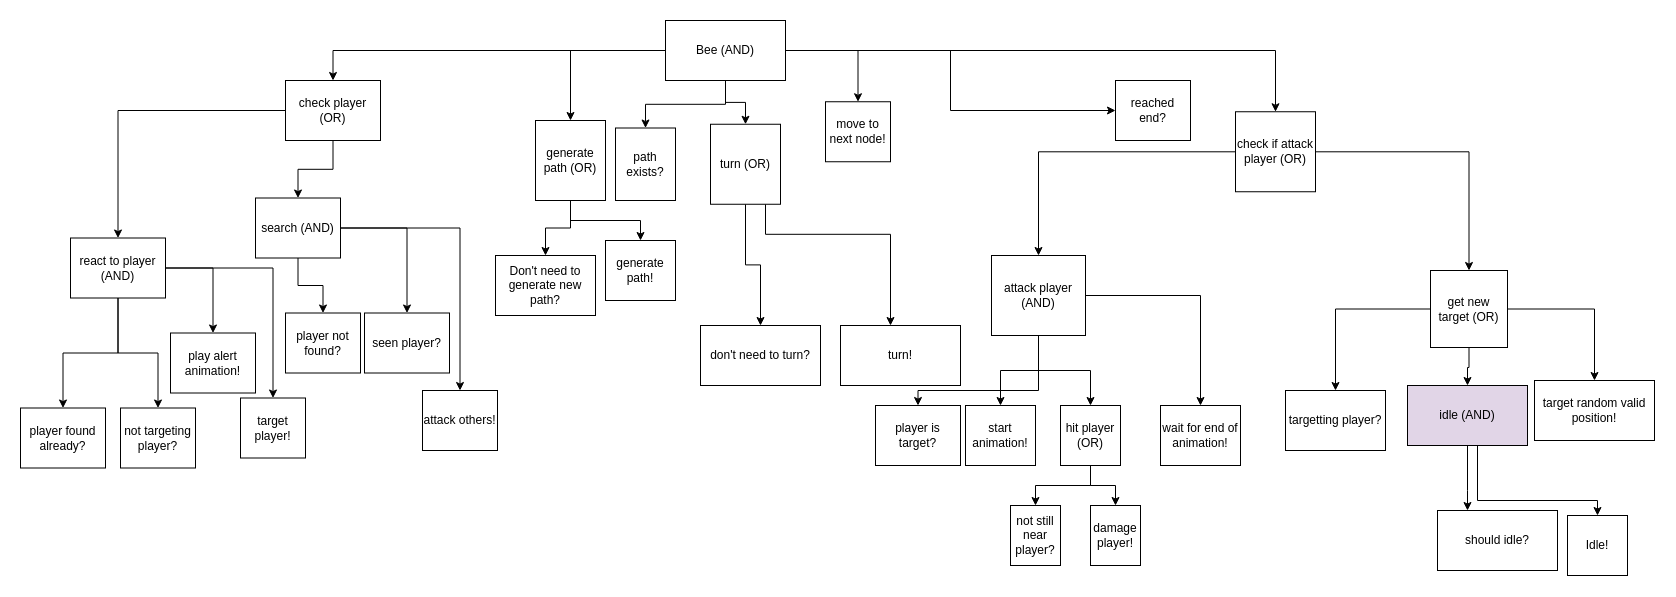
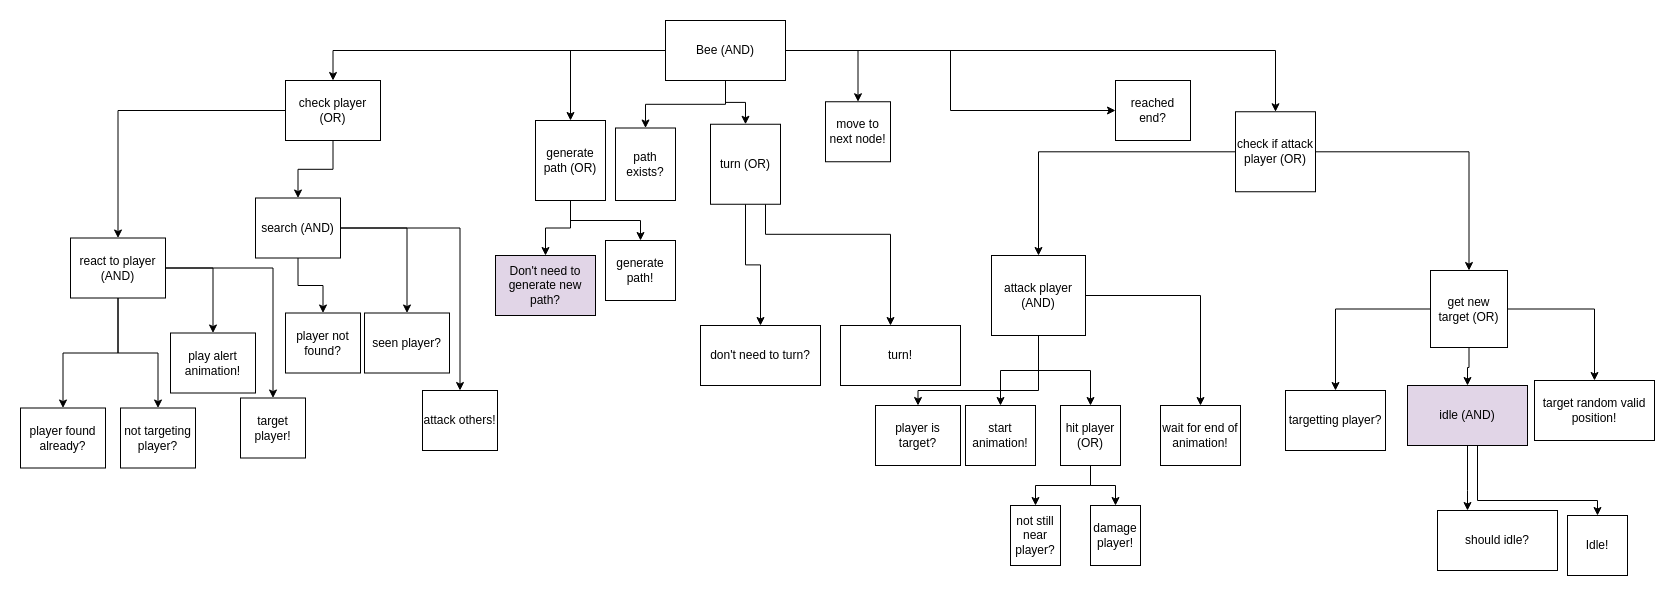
(546, 286) -> (546, 286)
